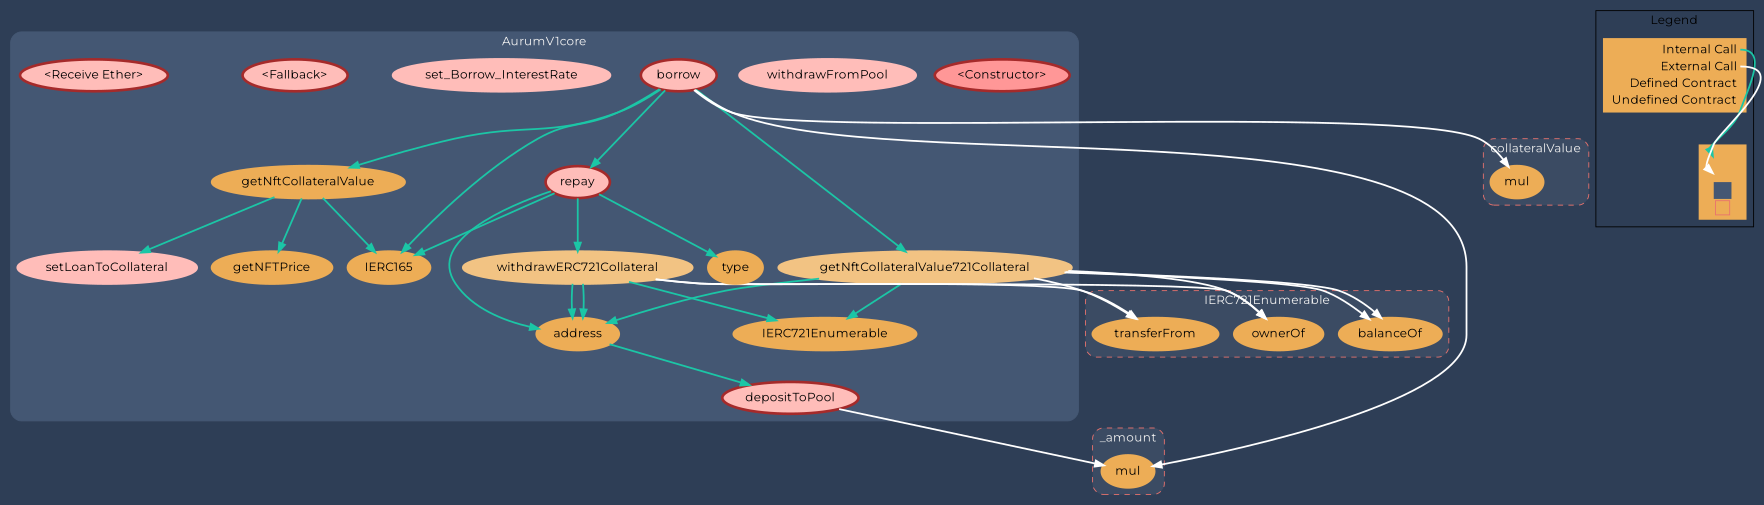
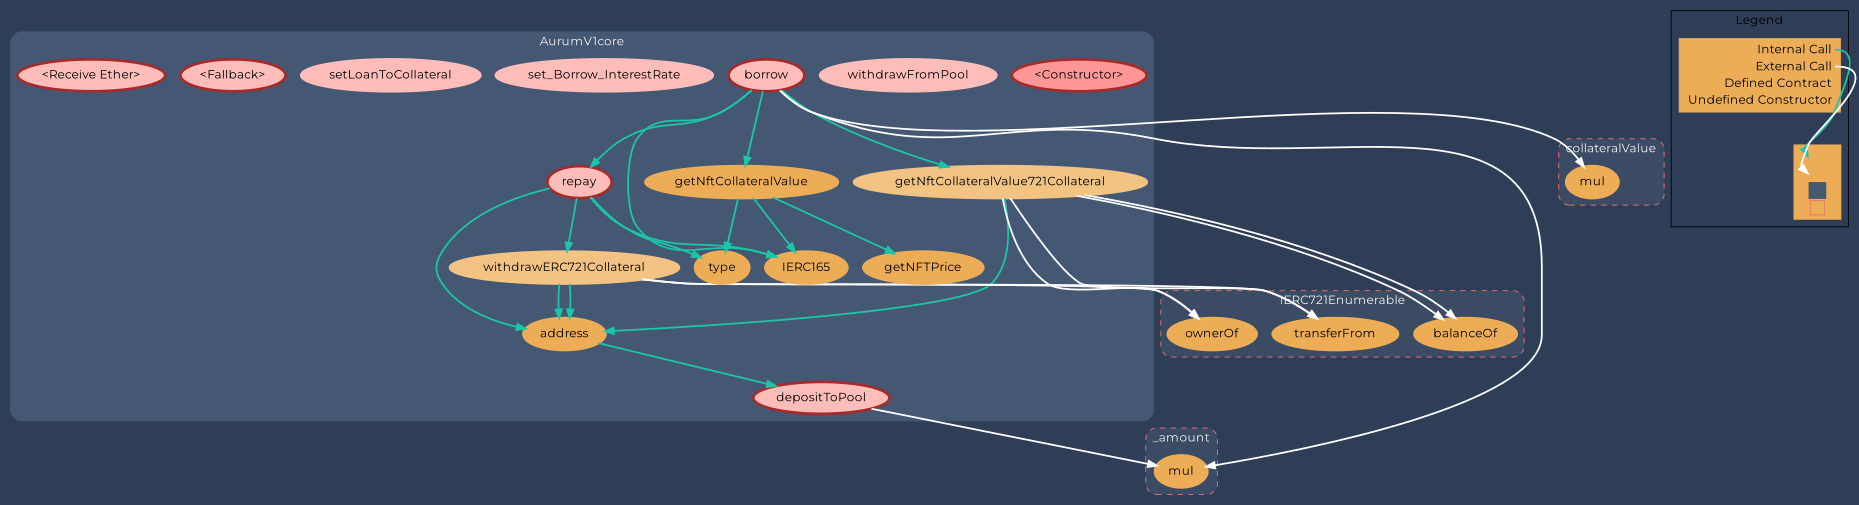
(1675, 100) -> (1760, 100)
(212, 223) -> (733, 221)
(825, 334) -> none
